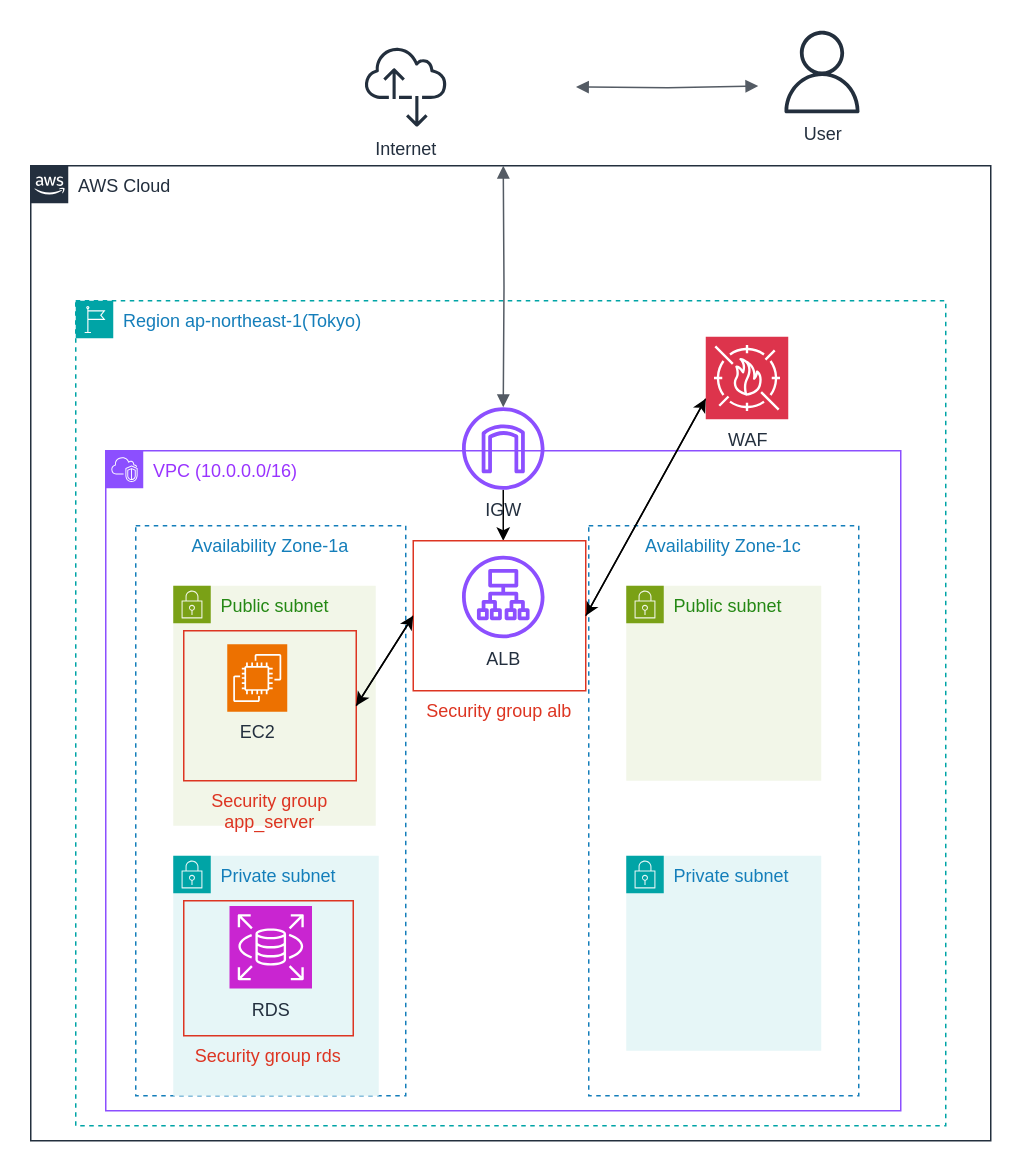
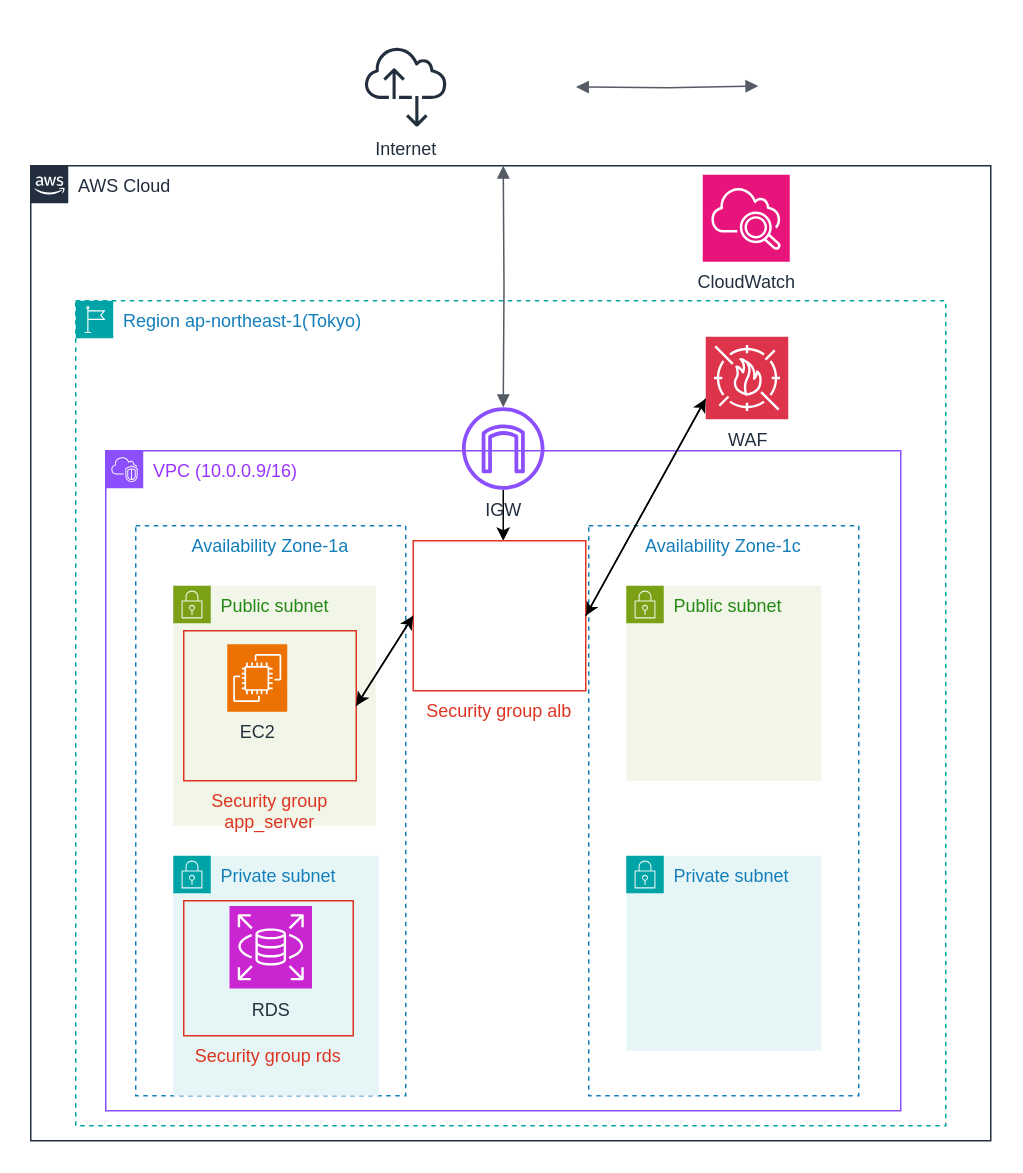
(822, 72) -> none
none -> (746, 218)
(230, 472) -> (230, 472)
(503, 597) -> none
